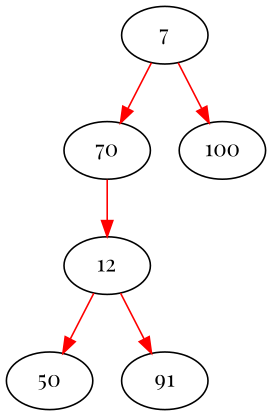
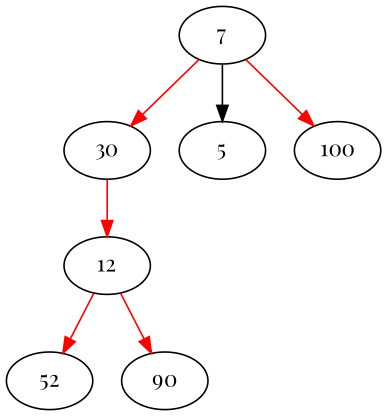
(107, 150) -> (107, 150)
none -> (222, 150)
(50, 381) -> (50, 381)
(165, 381) -> (165, 381)
